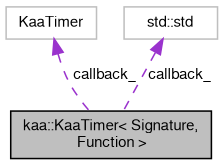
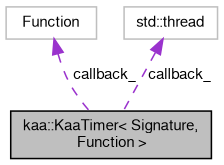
(51, 23) -> (51, 23)
(171, 23) -> (171, 23)
